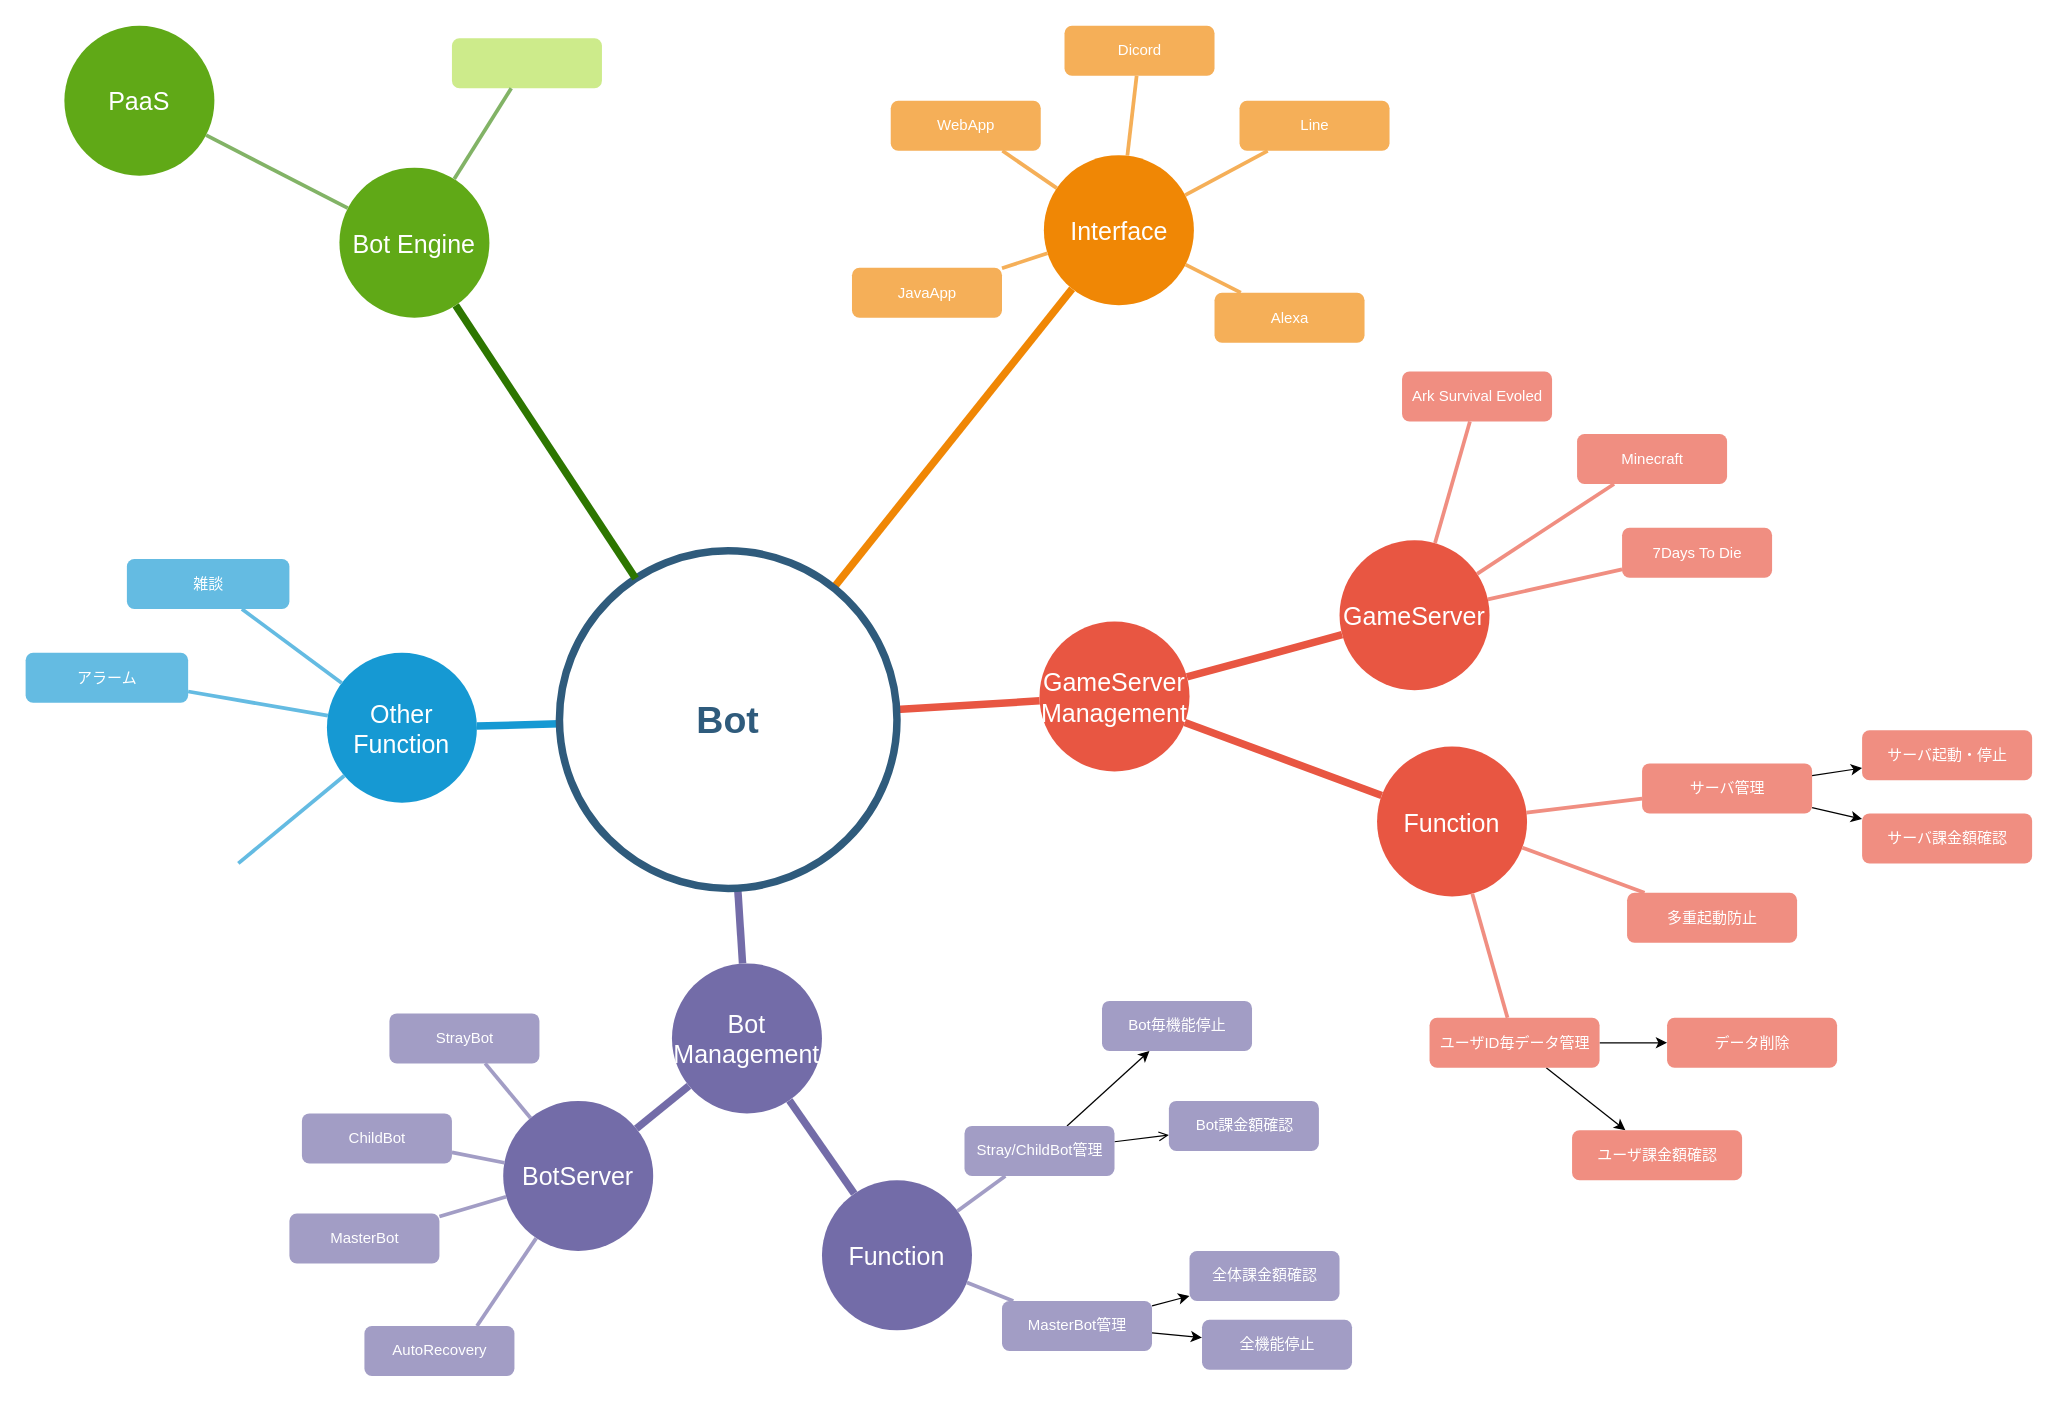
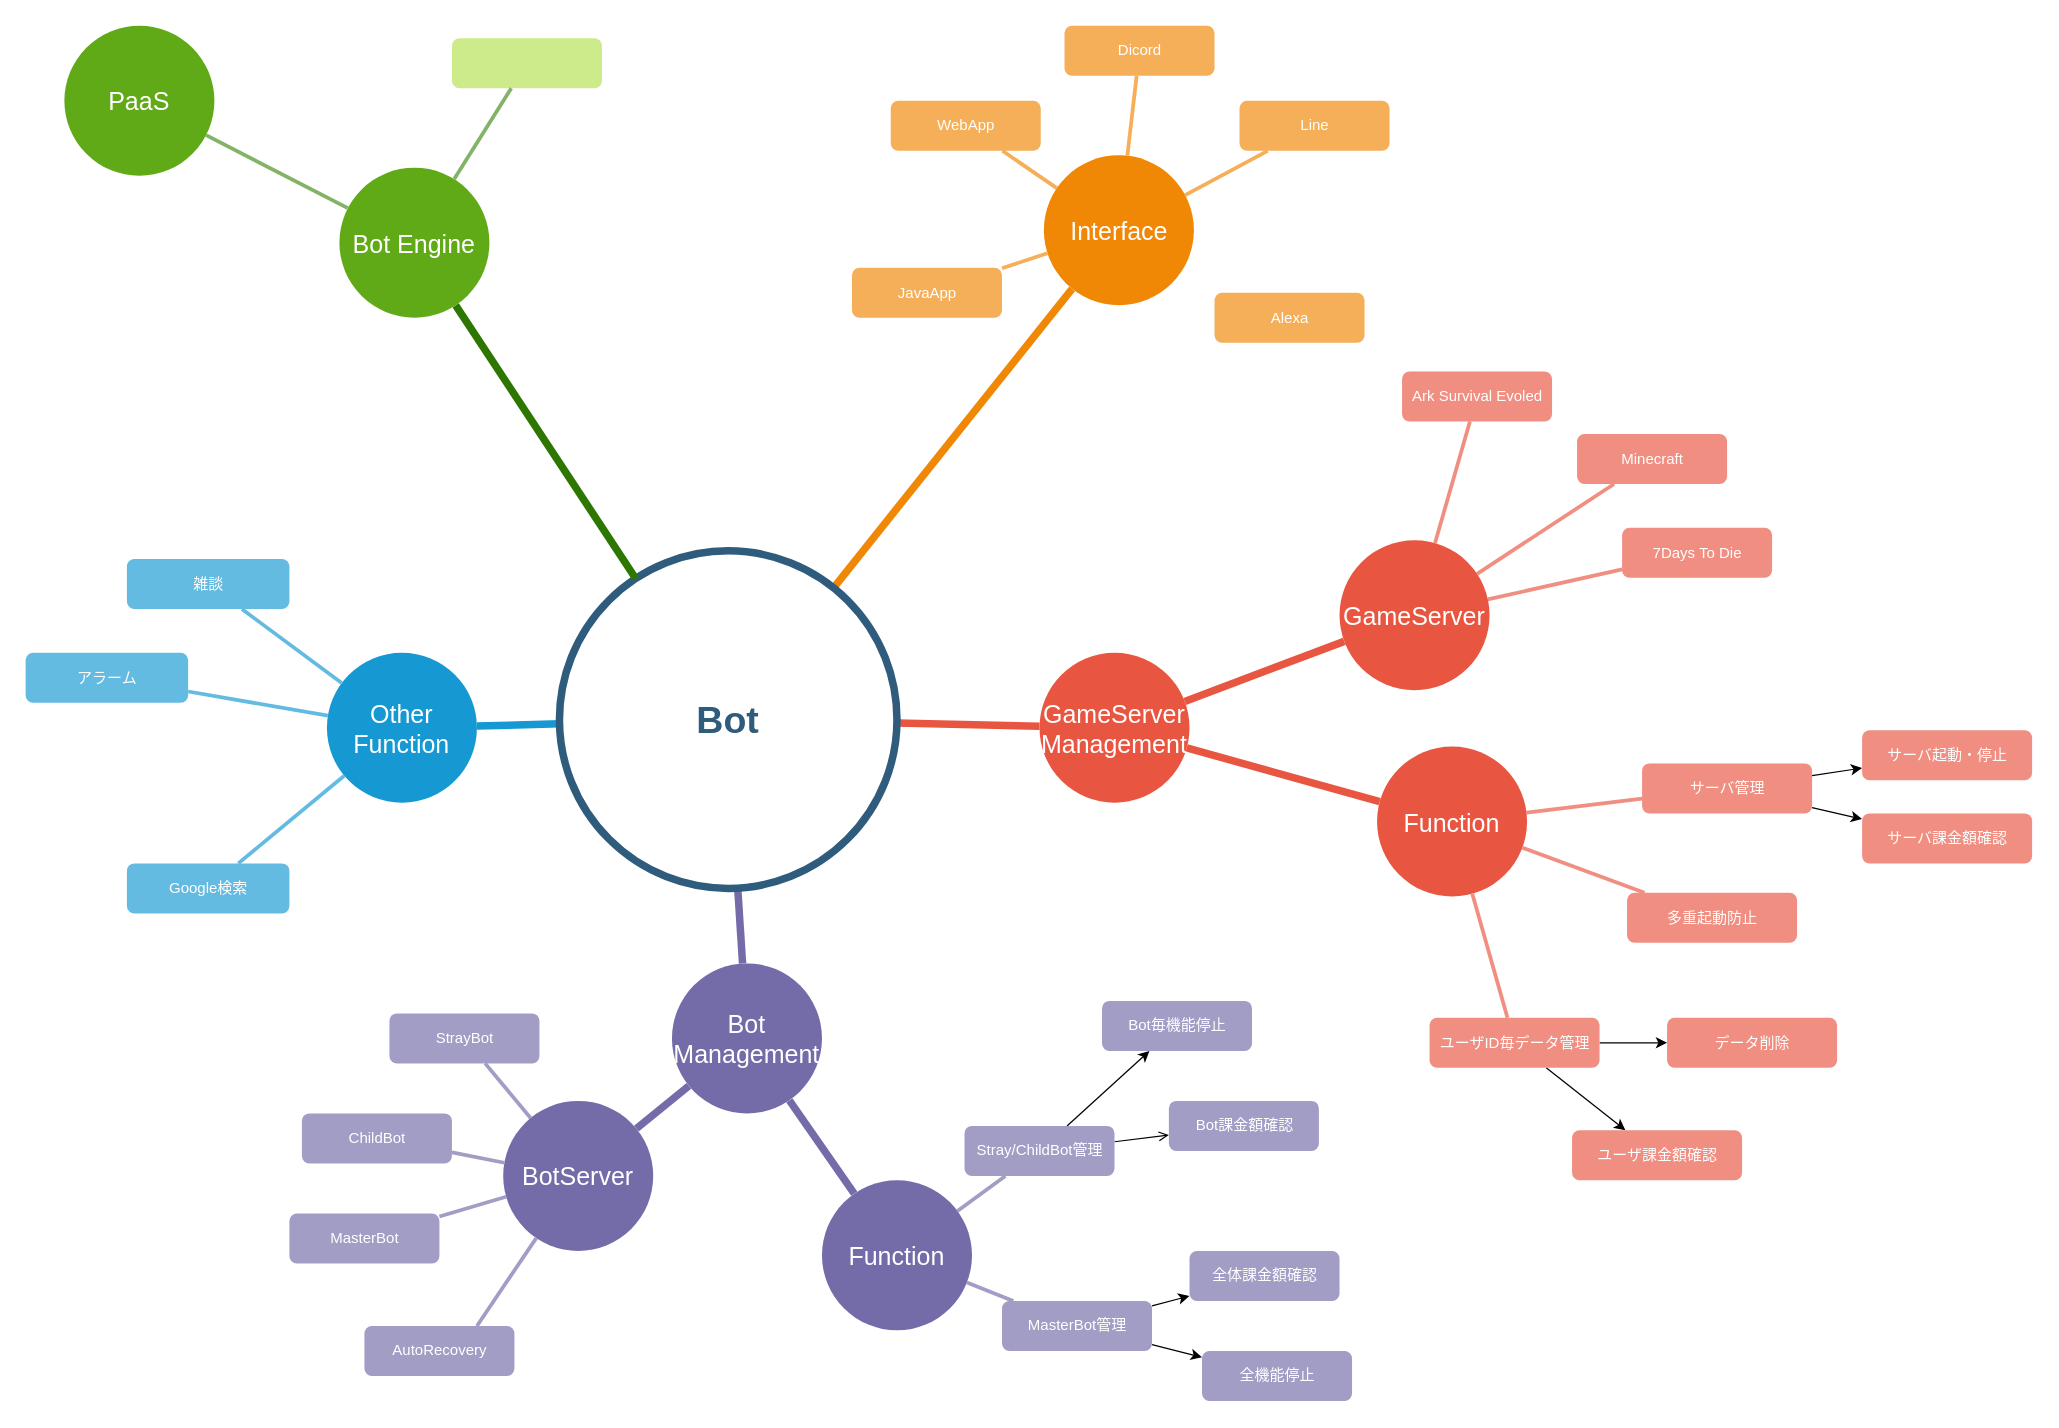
(1213, 278) -> none
(1114, 696) -> (1114, 728)
(208, 888) -> (208, 888)
(1277, 1344) -> (1277, 1376)
